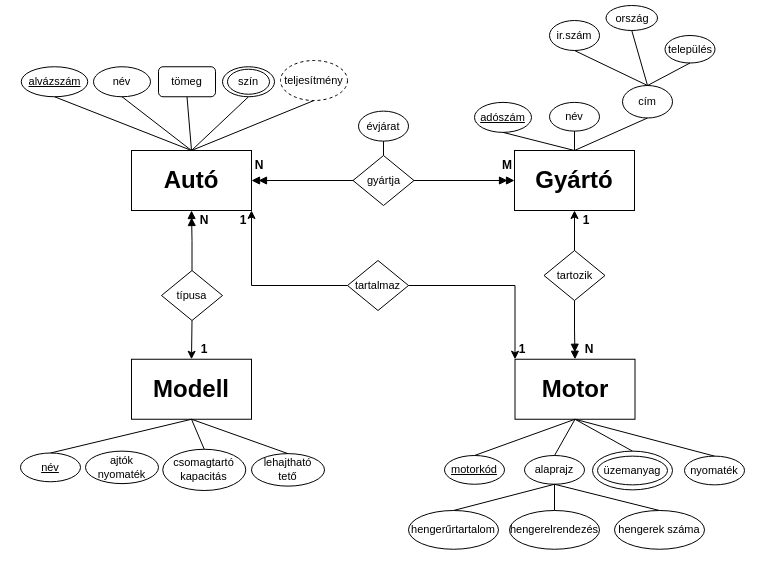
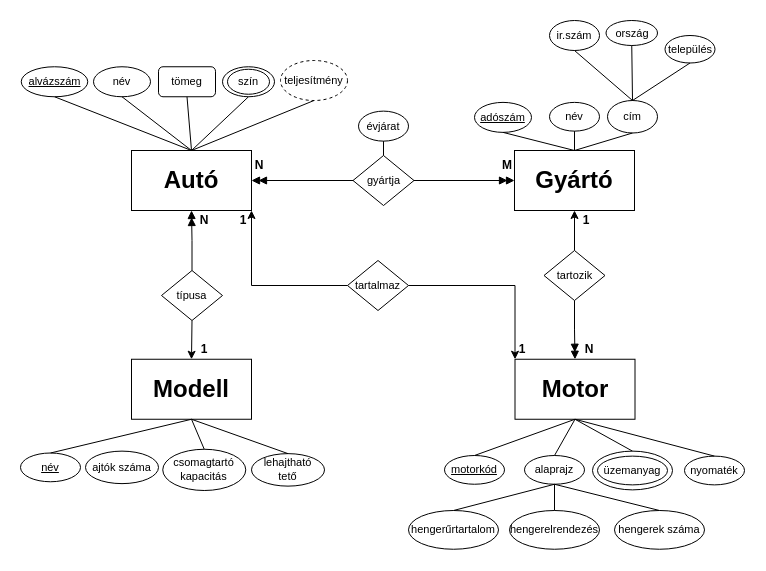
(632, 18) -> (632, 33)
(648, 102) -> (633, 117)
(122, 468) -> (122, 468)
